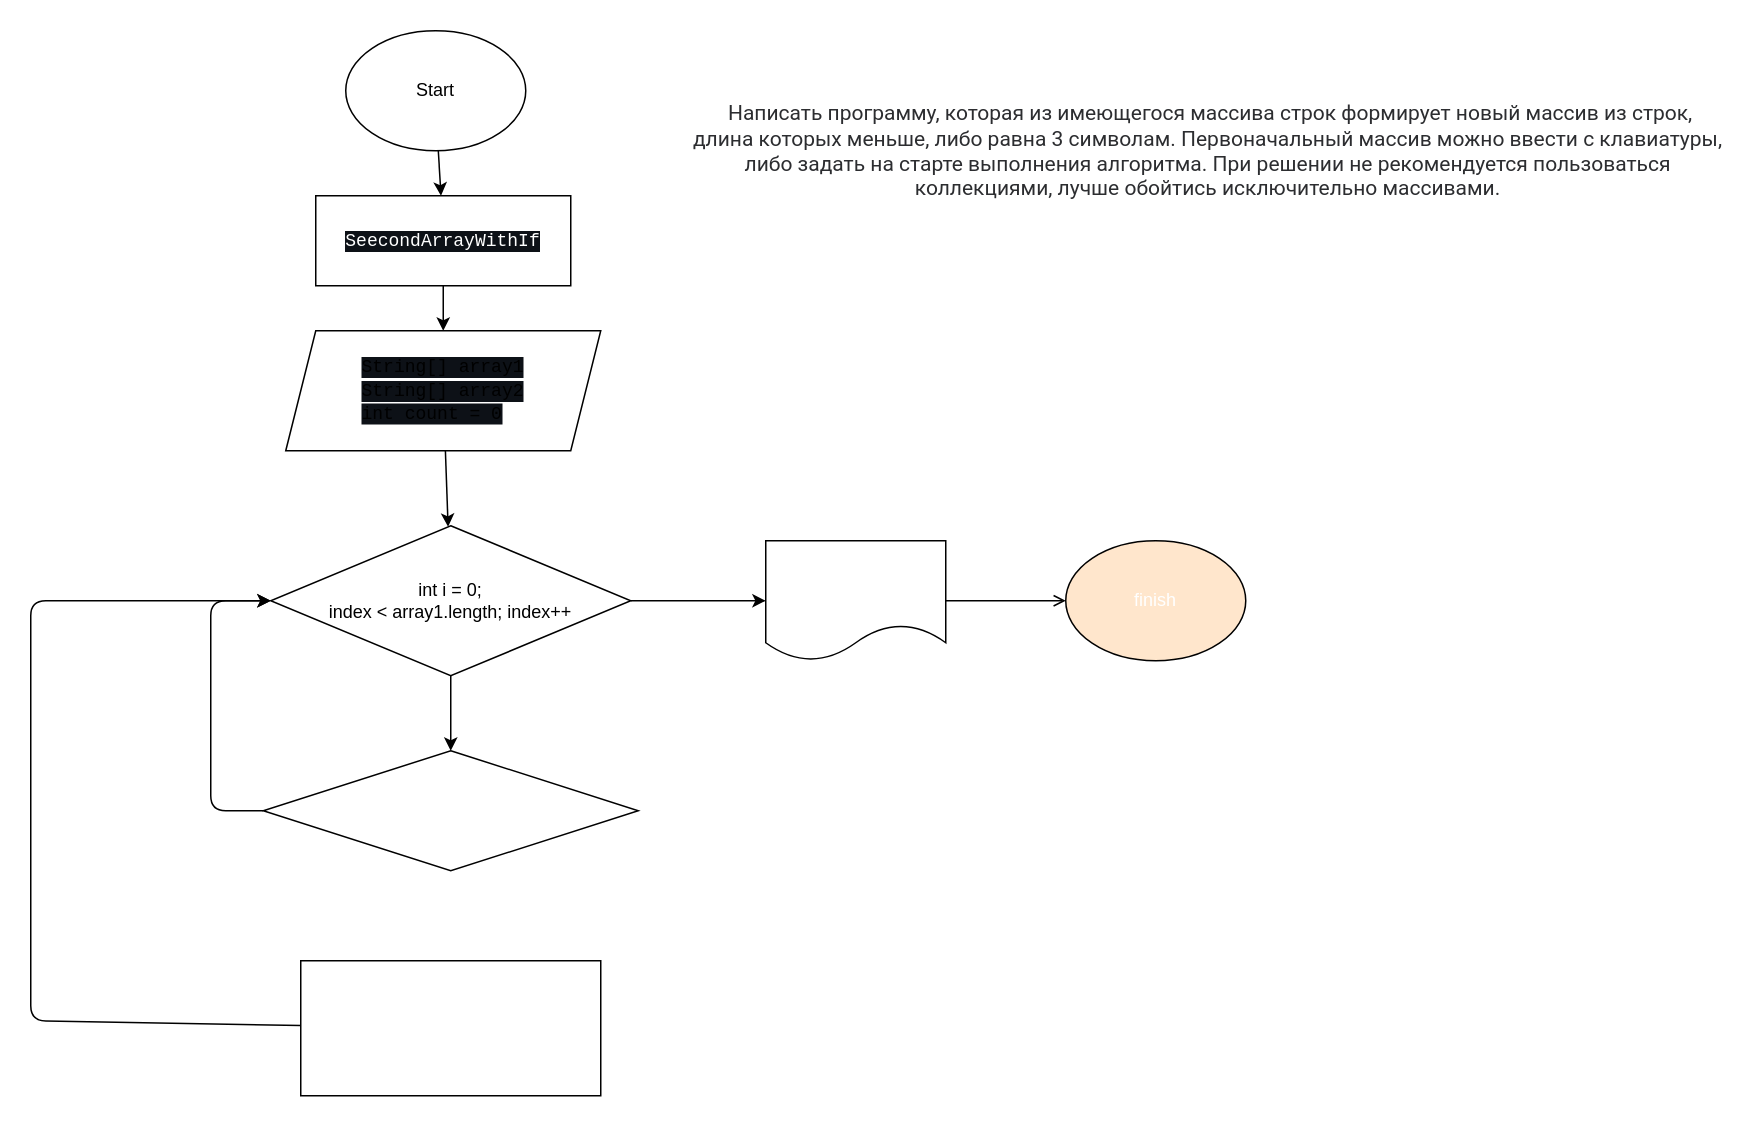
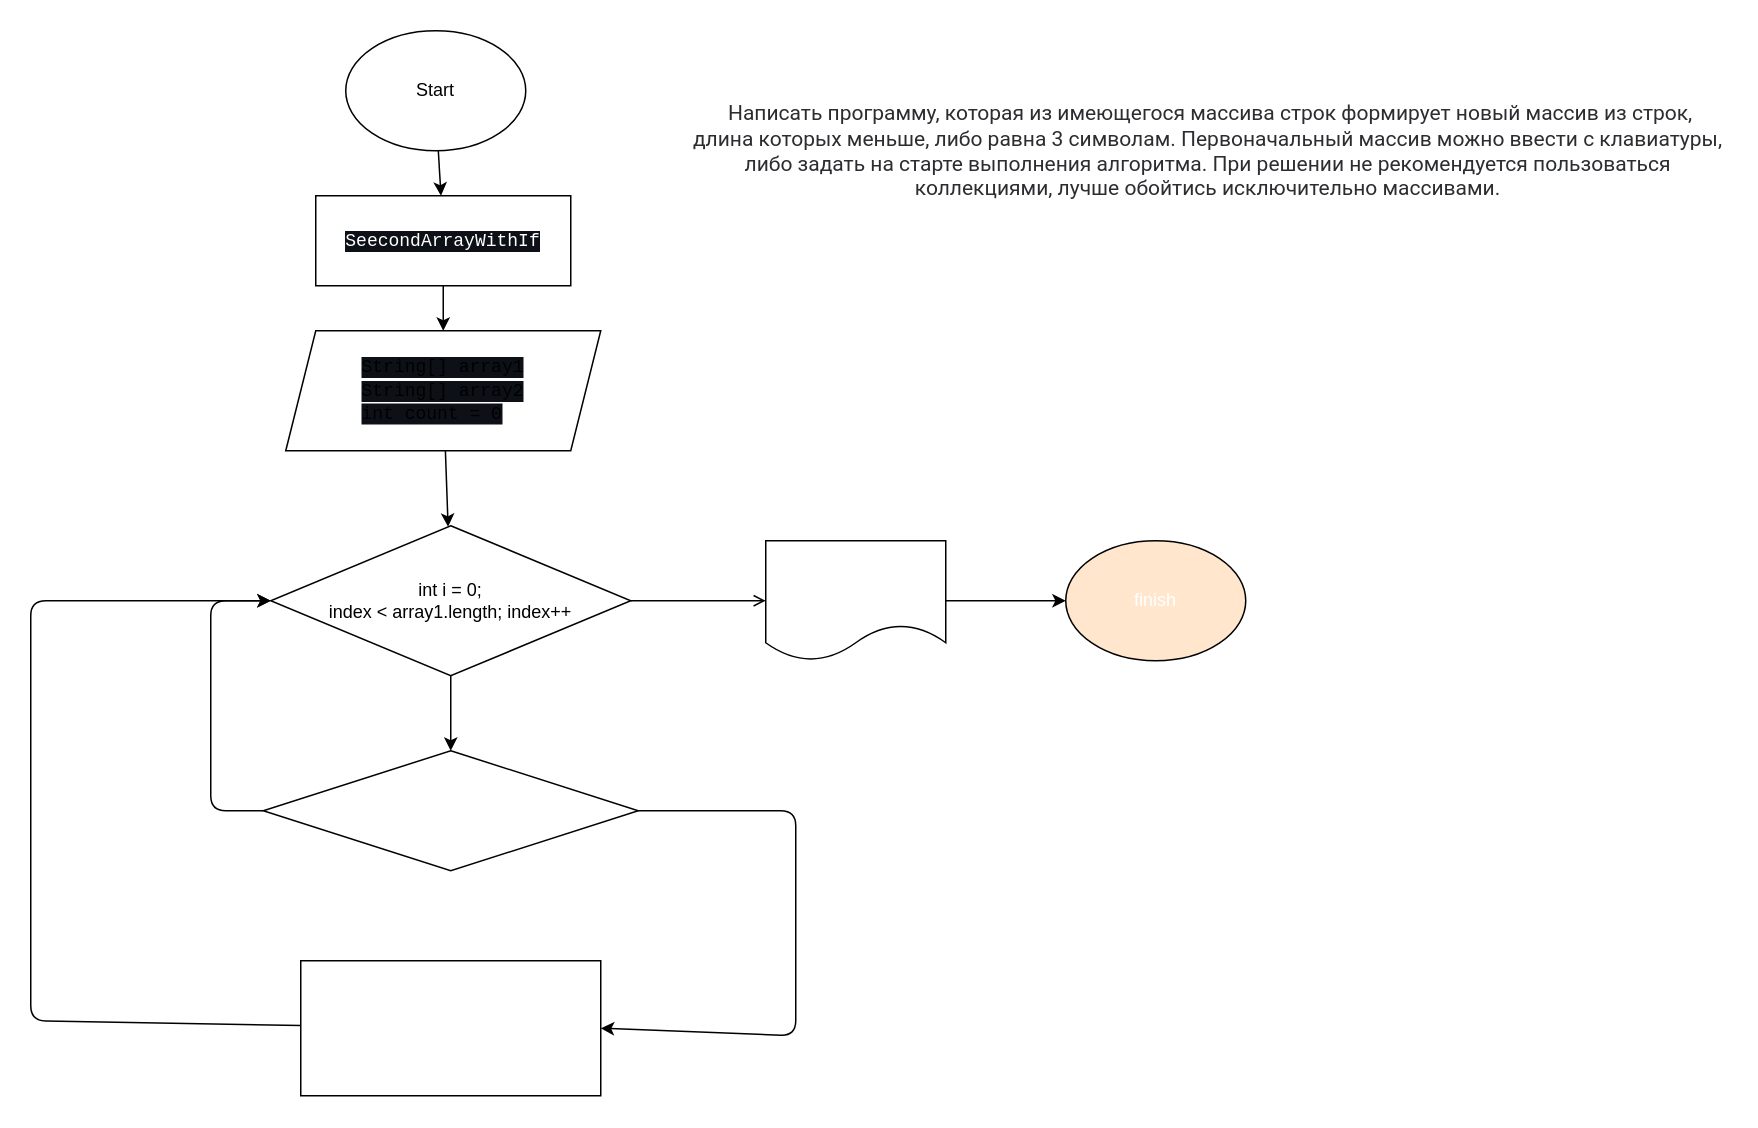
(754, 601) -> (756, 601)
(1056, 601) -> (1054, 601)
none -> (796, 937)
